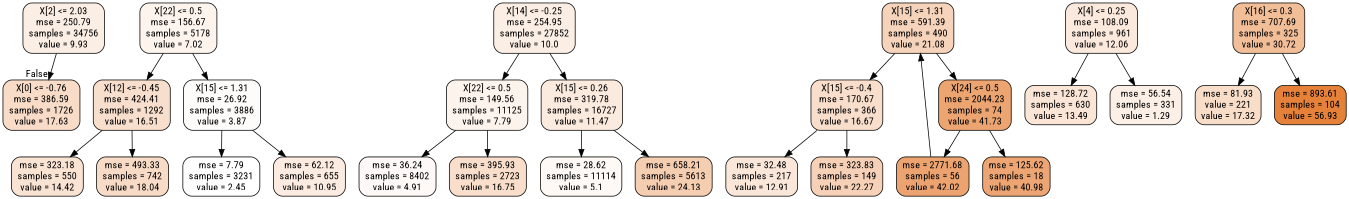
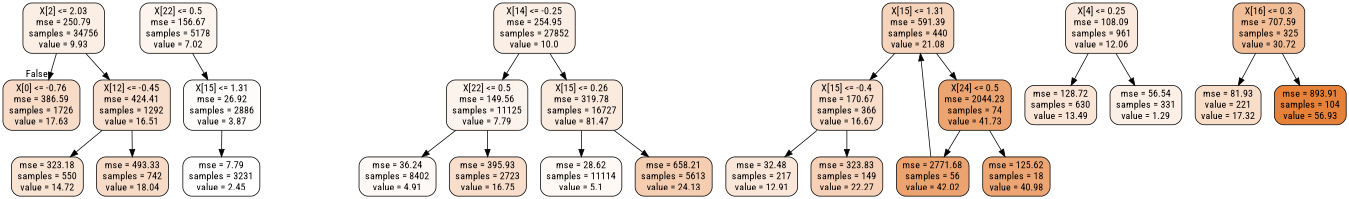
(918, 28) -> (918, 28)
(1269, 28) -> (1269, 28)
(157, 63) -> (95, 64)
(222, 105) -> (222, 105)
(582, 105) -> (582, 105)
(1310, 105) -> (1310, 105)
(47, 177) -> (47, 177)
(309, 177) -> none
